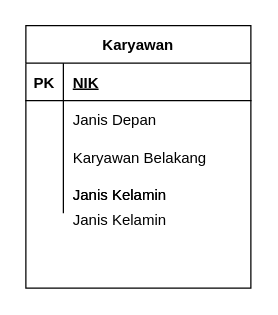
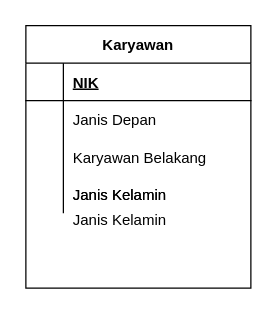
(44, 82) -> none
